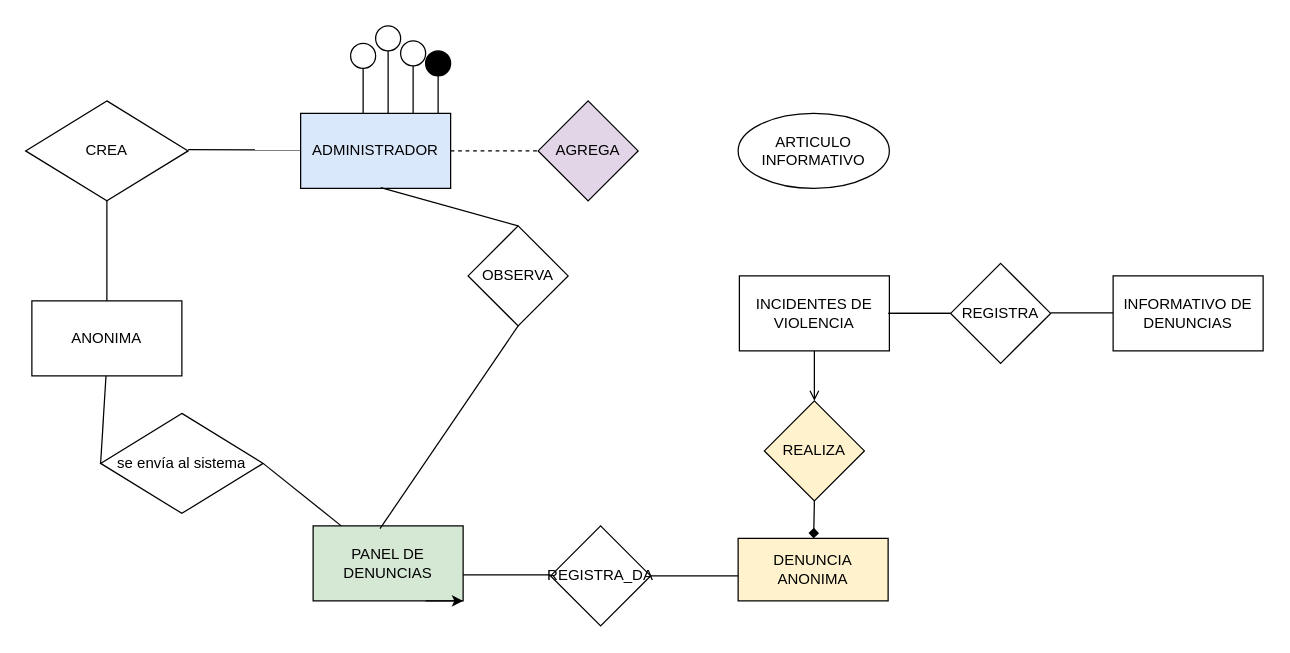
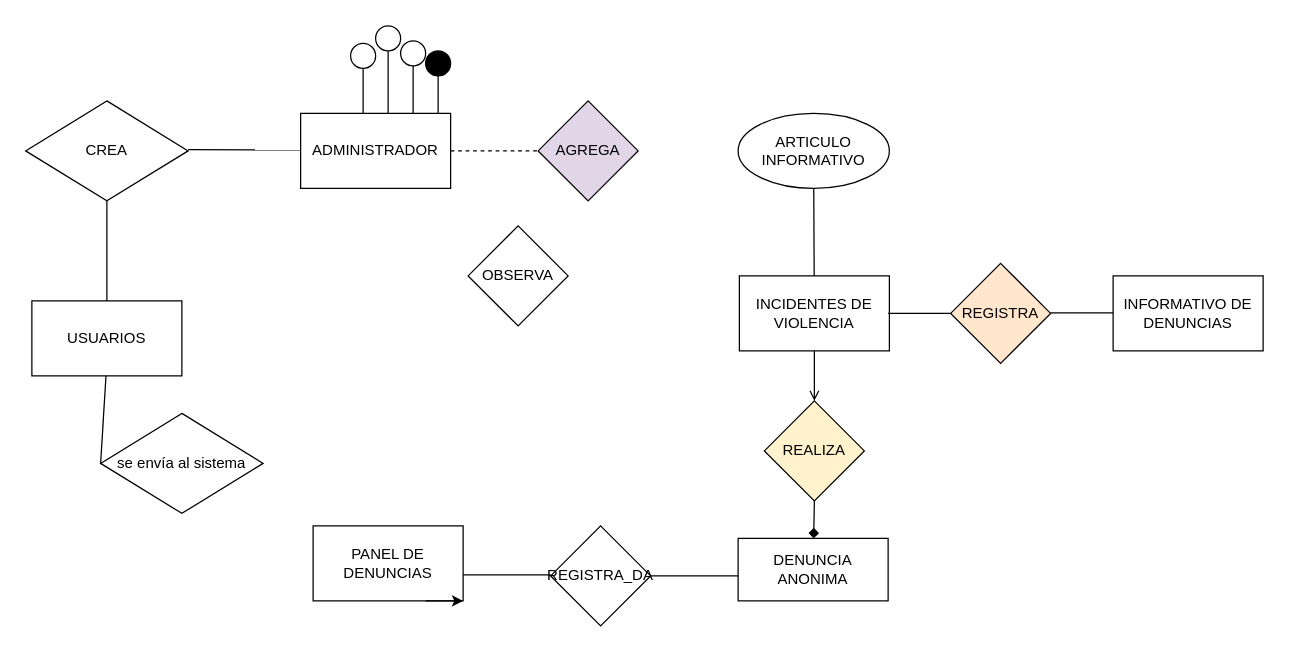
(376, 151) -> (376, 151)
(449, 207) -> none
(951, 313) -> (814, 232)
(1001, 313) -> (1001, 313)
(107, 338) -> (107, 338)
(449, 427) -> none
(302, 494) -> none
(388, 563) -> (388, 563)
(813, 569) -> (813, 569)
